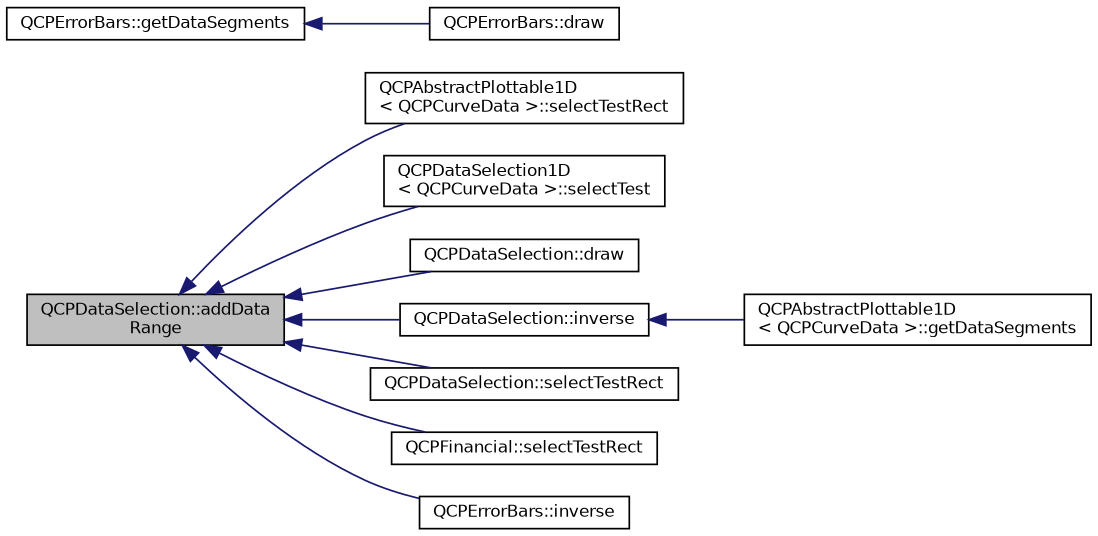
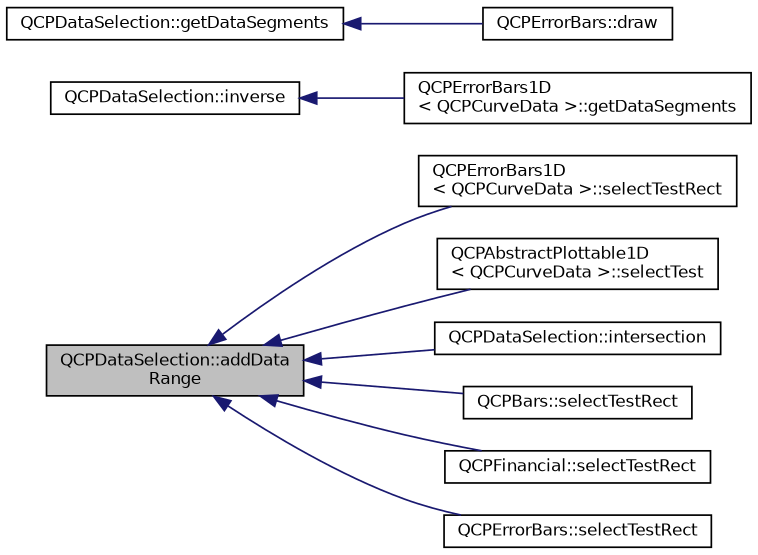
(156, 24) -> (175, 24)
(524, 98) -> (578, 181)
(524, 181) -> (578, 264)
(524, 255) -> (578, 338)
(351, 320) -> none
(918, 320) -> (578, 98)
(524, 384) -> (578, 403)
(524, 513) -> (578, 531)
